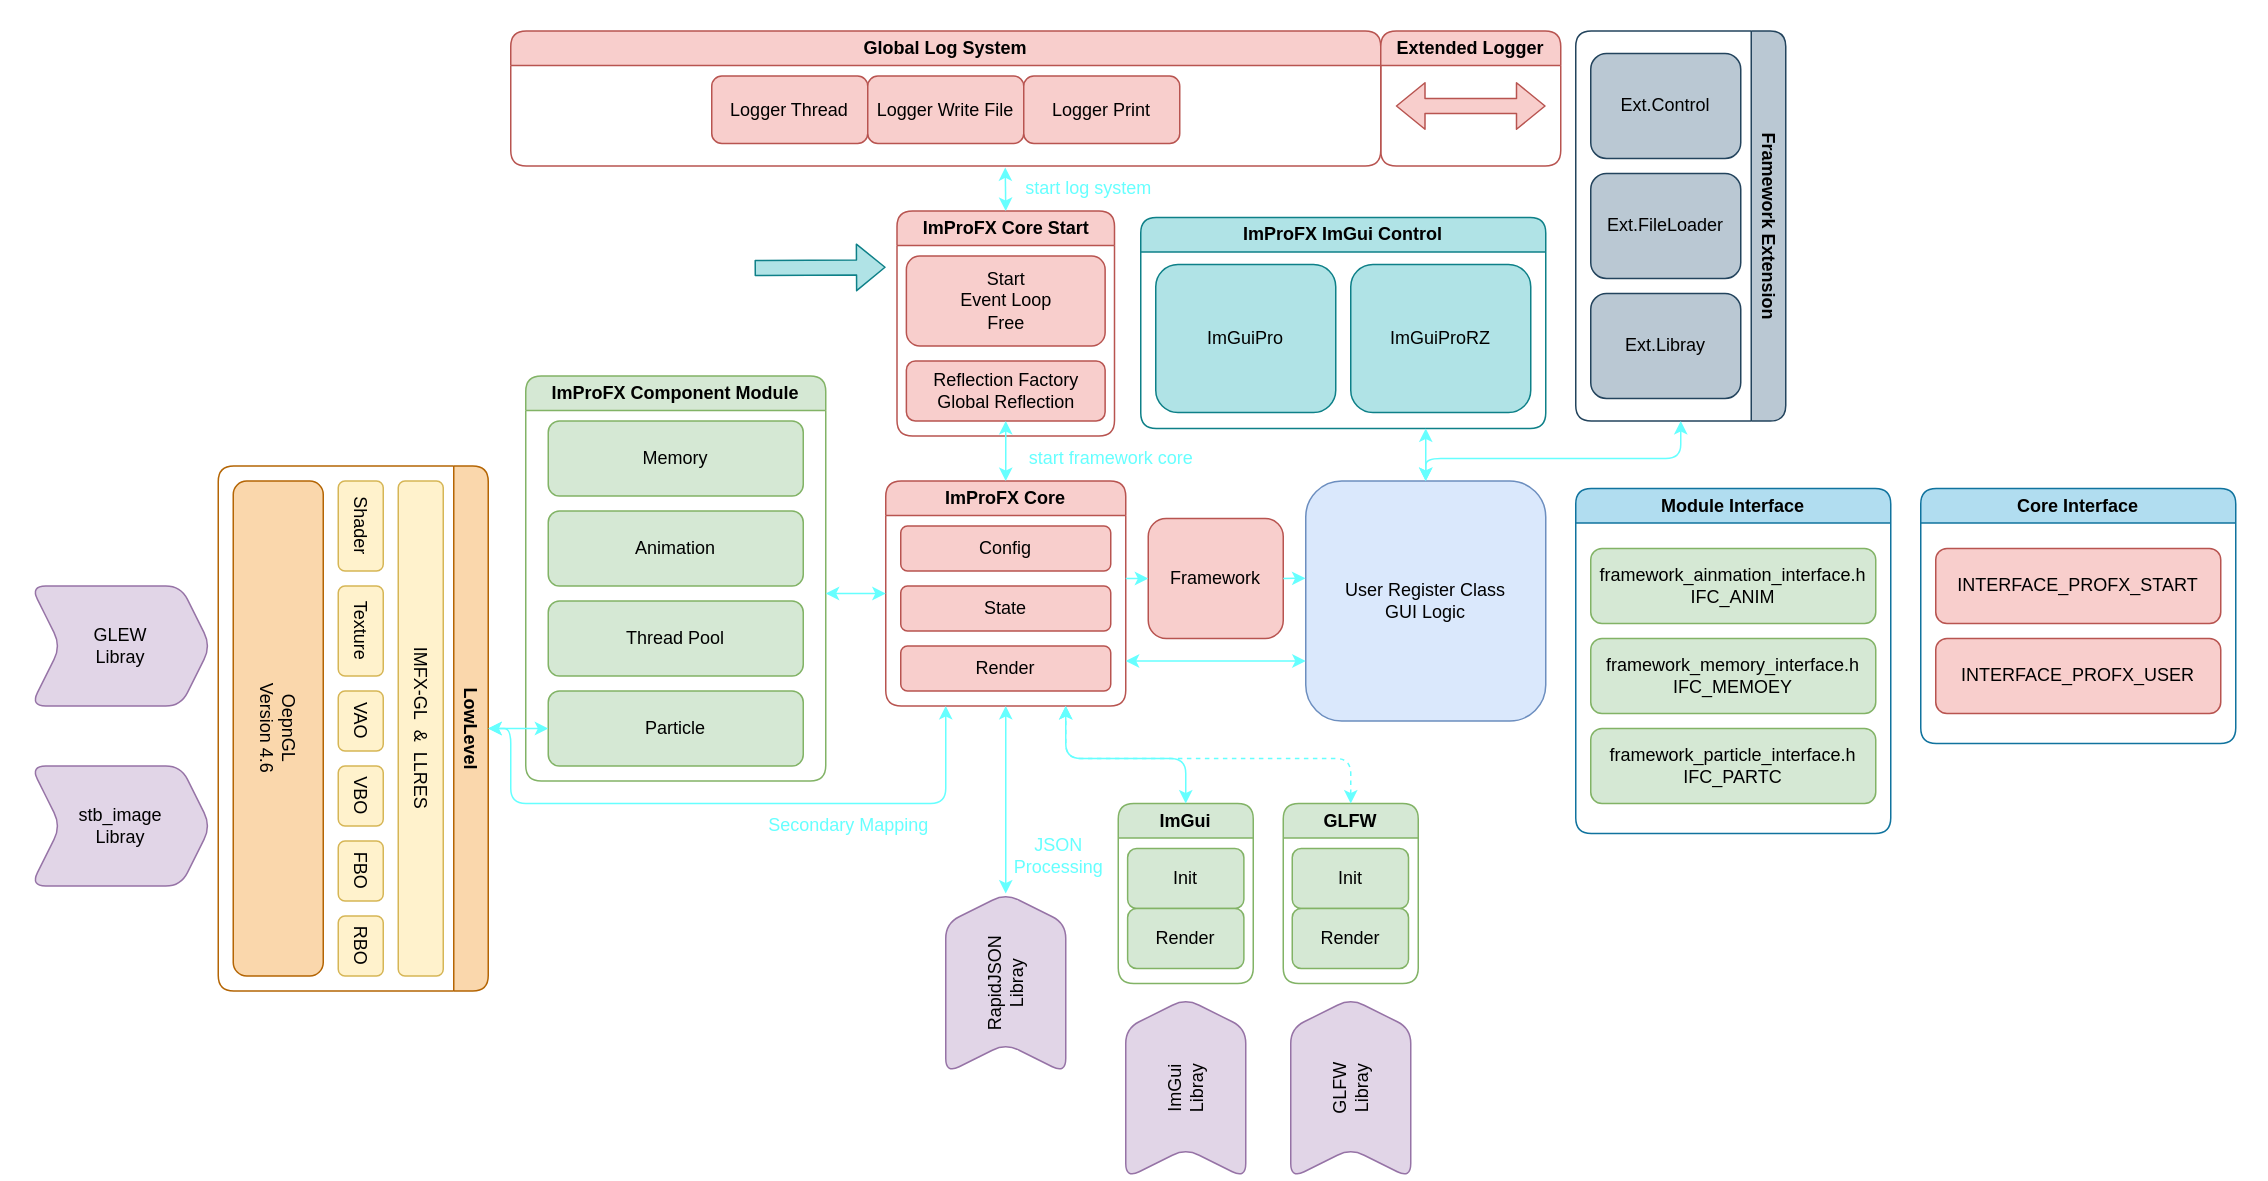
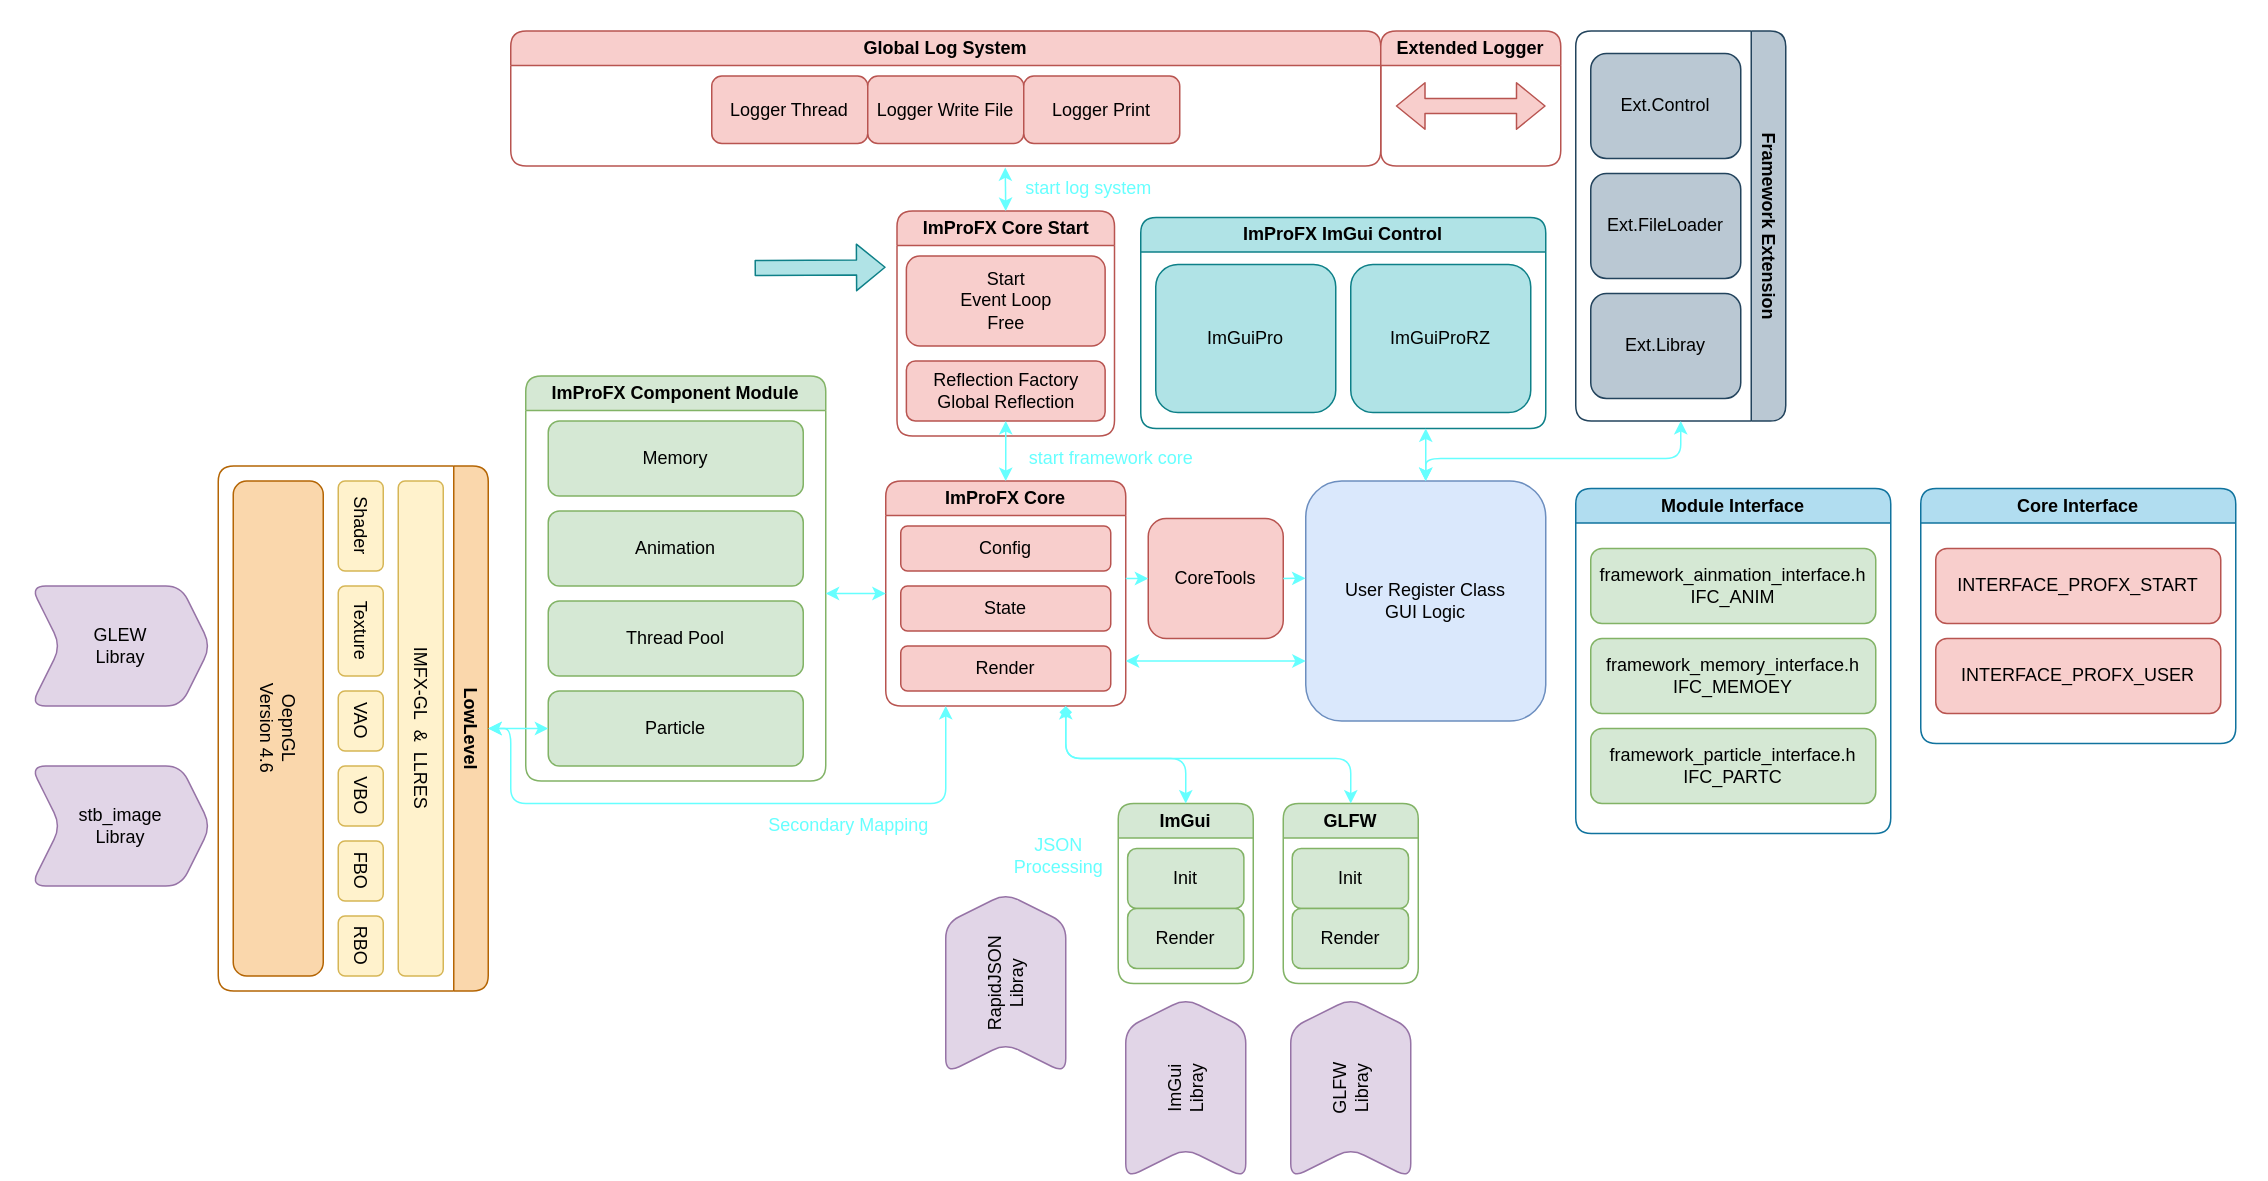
(1216, 578) -> (1216, 578)
(1277, 758) -> (1277, 758)
(1179, 760) -> (1179, 760)
(1006, 800) -> none
